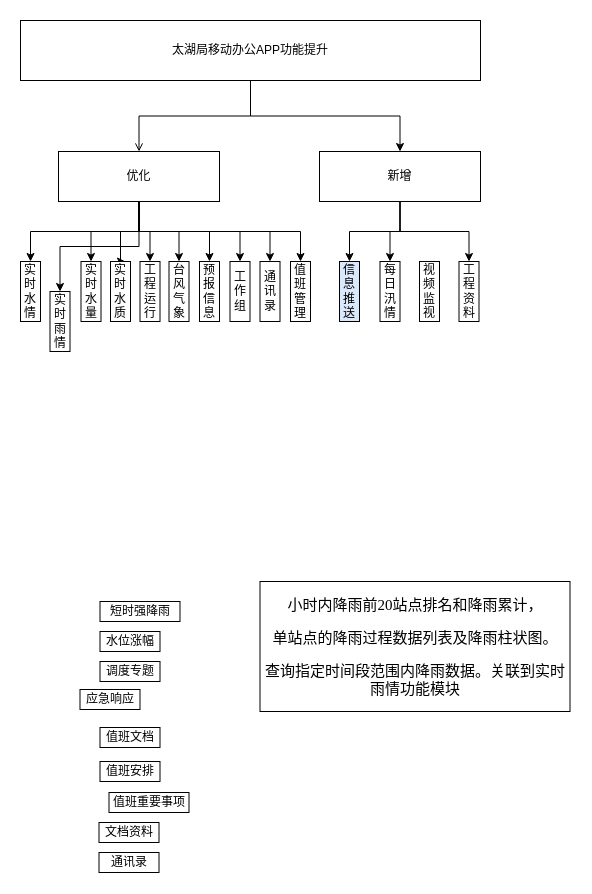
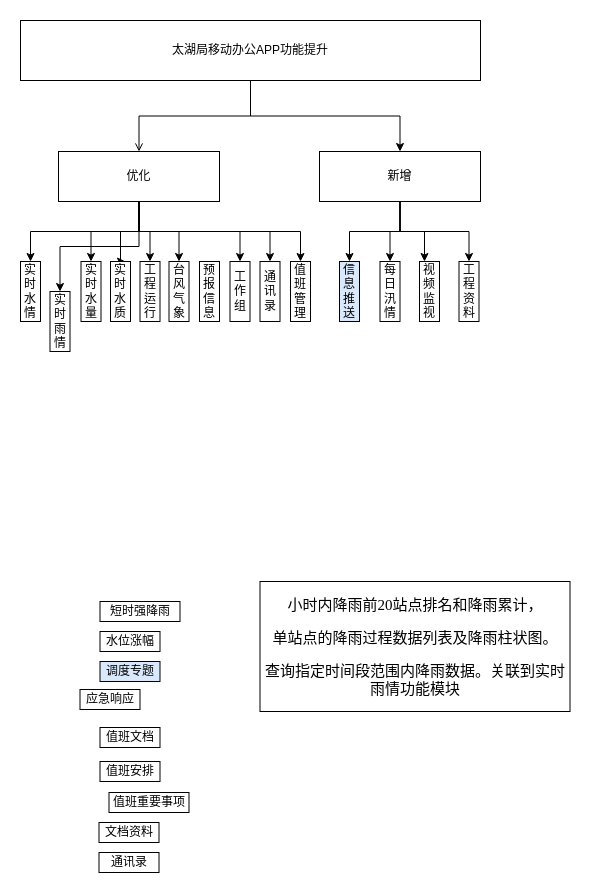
(210, 244) -> none
none -> (425, 244)
(130, 672) -> (130, 672)
